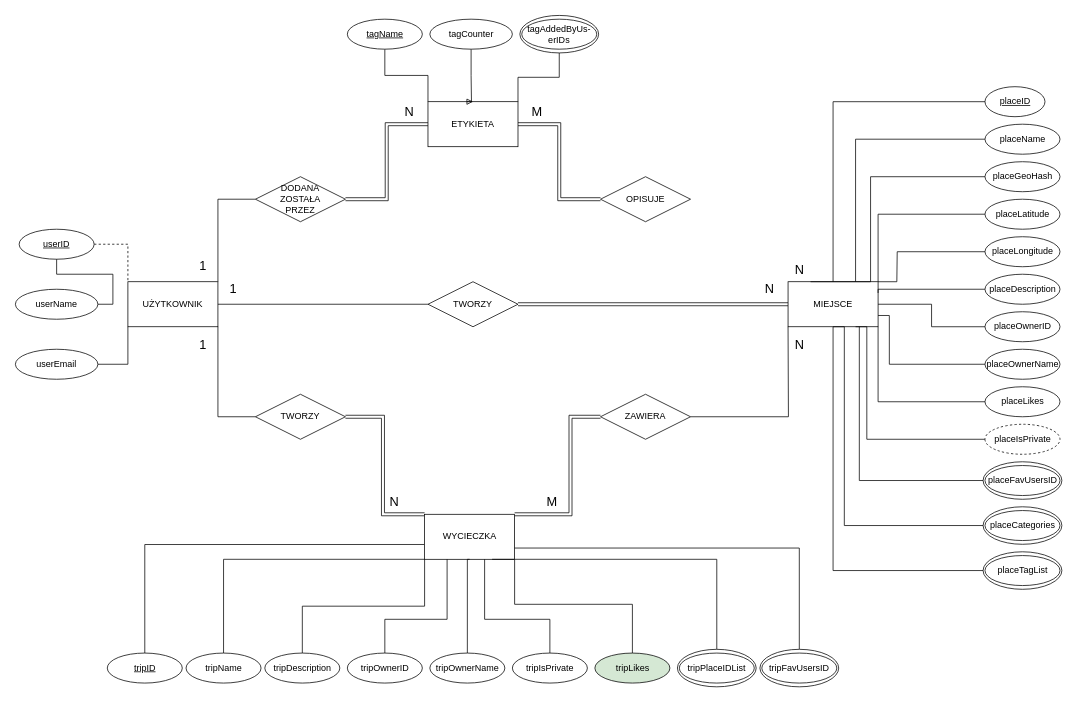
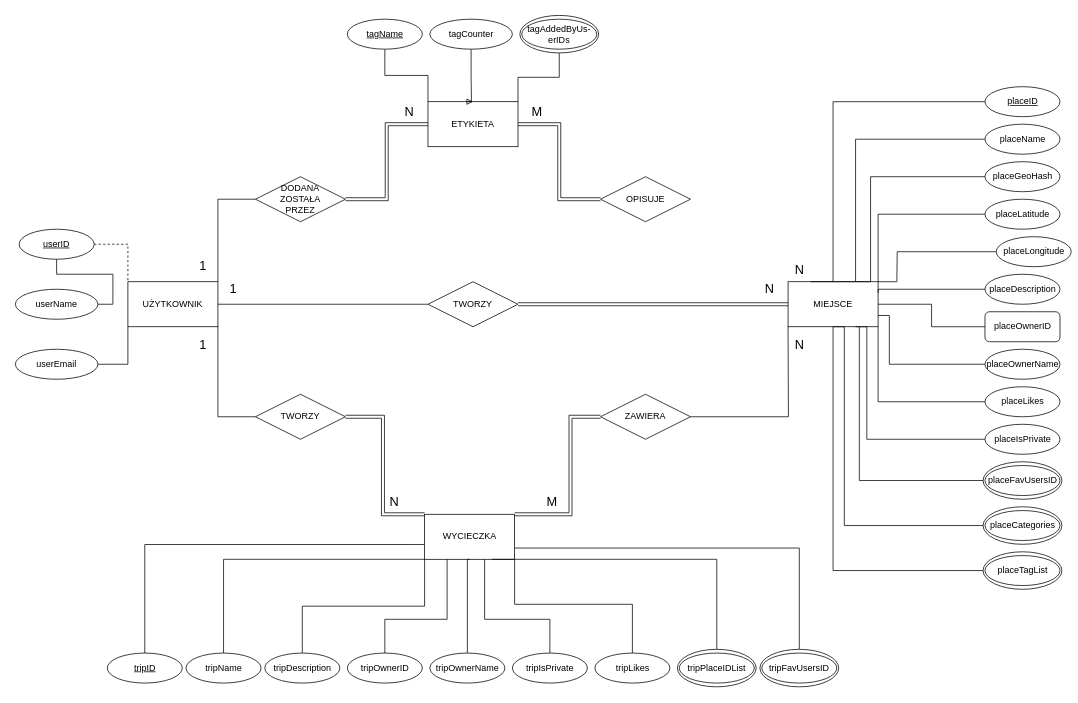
(1015, 102) -> (1022, 102)
(1022, 252) -> (1034, 252)
(1022, 327) -> (1022, 327)
(1022, 439) -> (1022, 439)
(632, 668) -> (632, 668)
